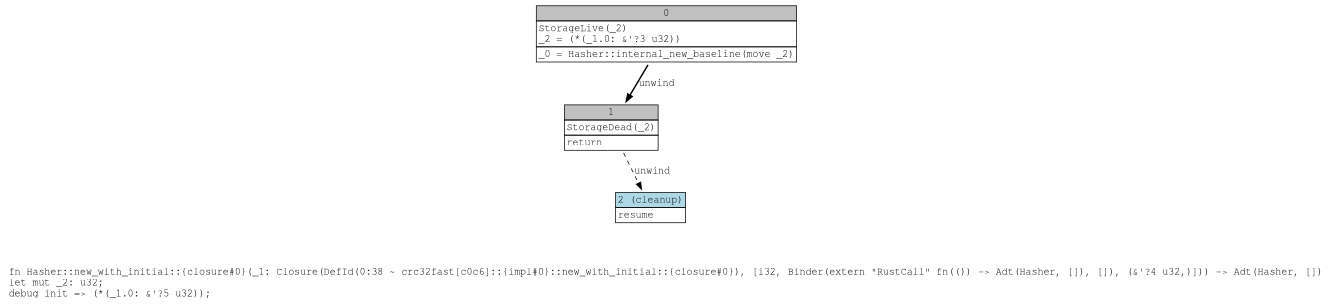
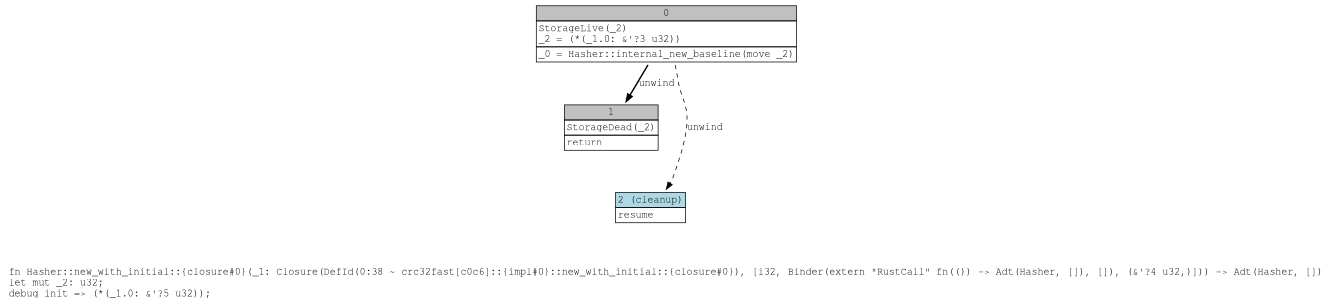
(631, 168) -> (687, 125)
